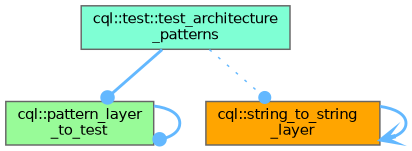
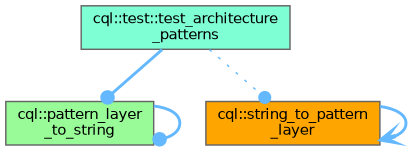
(80, 123) -> (80, 123)
(293, 123) -> (293, 123)
